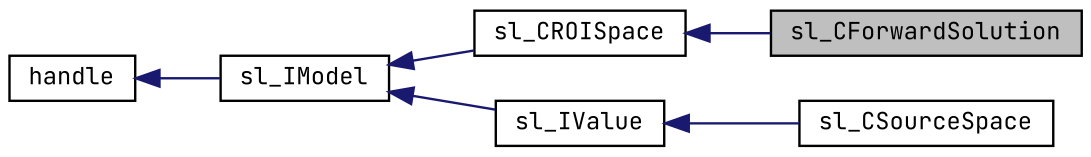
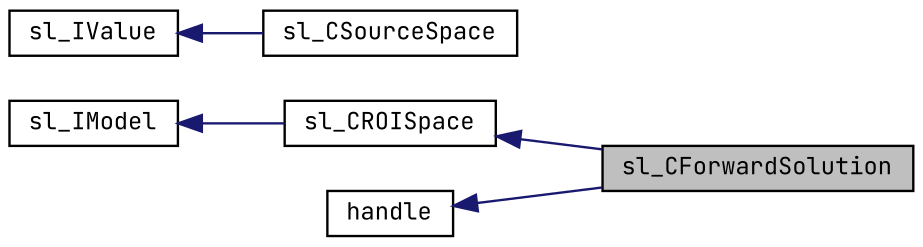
(190, 78) -> (540, 195)
(454, 103) -> none
